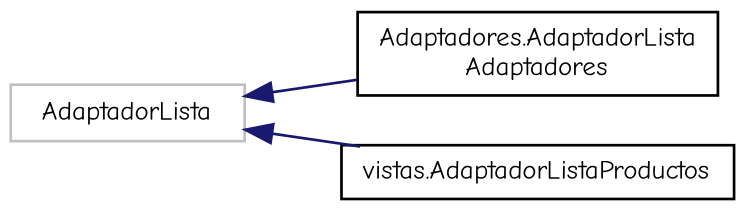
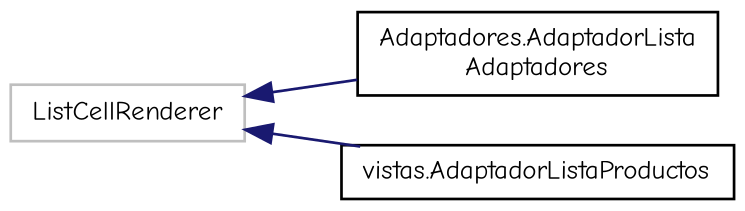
(128, 113) -> (128, 113)
